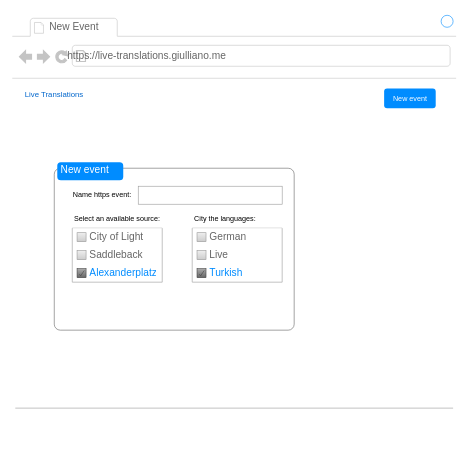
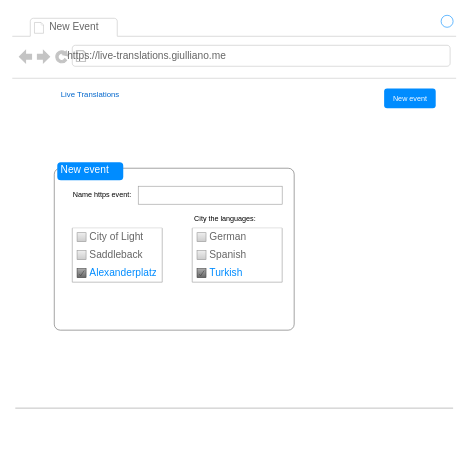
(54, 95) -> (90, 95)
(117, 219) -> none
(220, 255) -> (228, 255)
